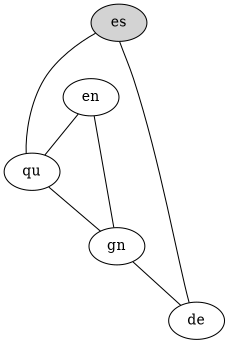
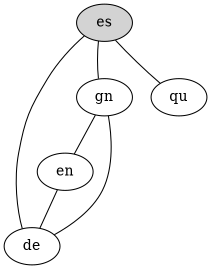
(62, 135) -> (49, 209)
(75, 209) -> (98, 60)
